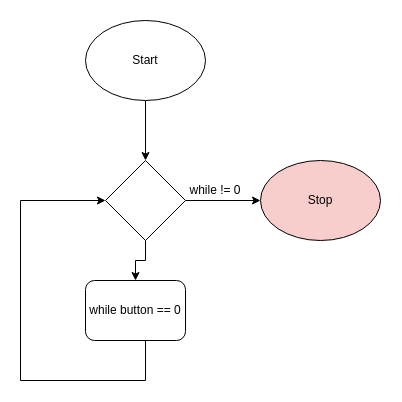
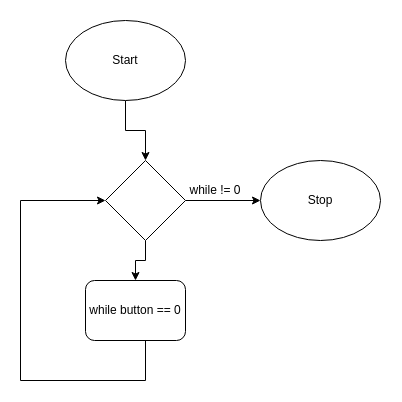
(146, 61) -> (126, 61)
(321, 201) -> (321, 201)
